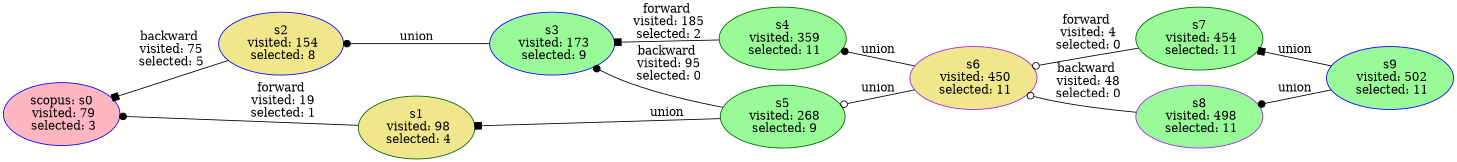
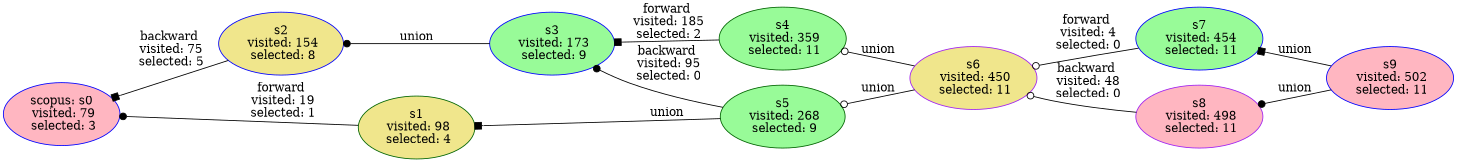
(1199, 39) -> (1199, 39)
(881, 59) -> (881, 59)
(1390, 78) -> (1390, 78)
(1199, 117) -> (1199, 117)
